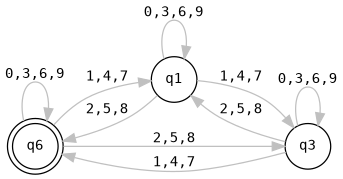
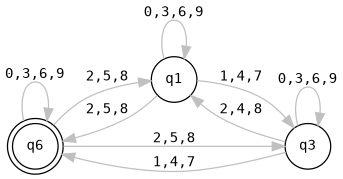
(107, 77) -> (107, 77)
(241, 110) -> (241, 110)
